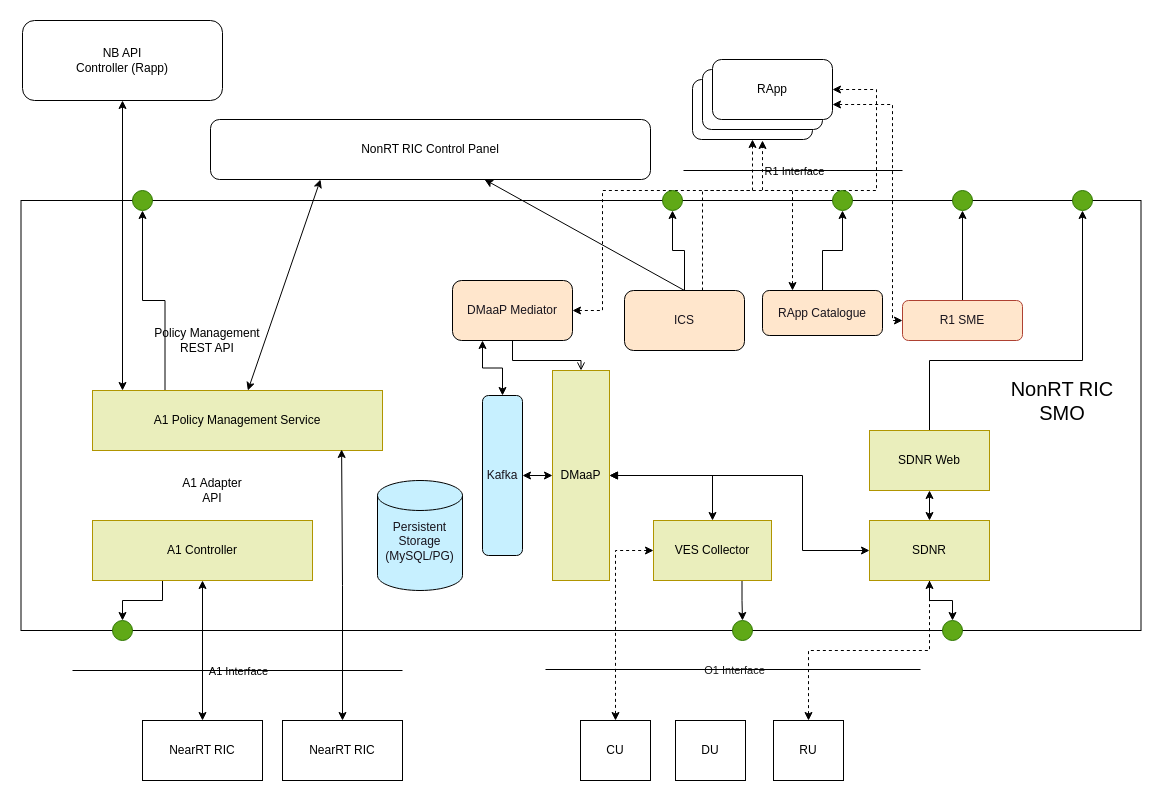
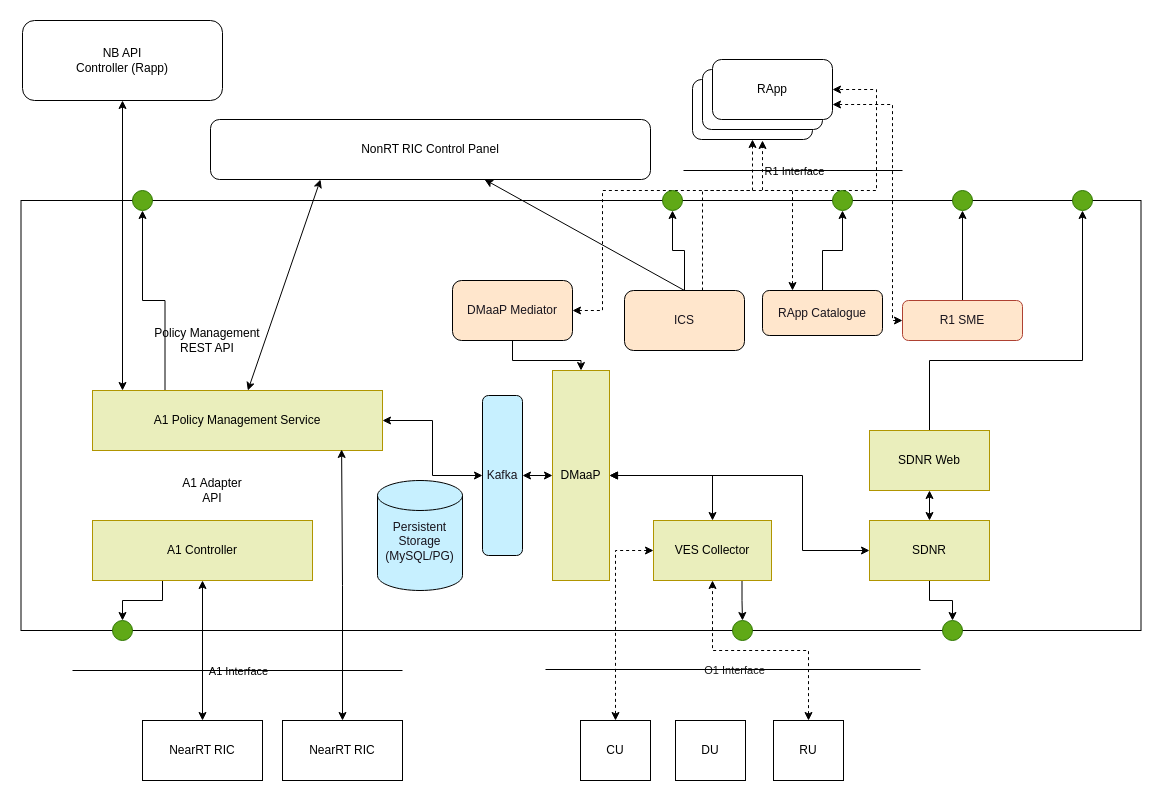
(581, 361) -> (580, 361)
(493, 368) -> (433, 449)
(1063, 401) -> none
(894, 651) -> (729, 651)
